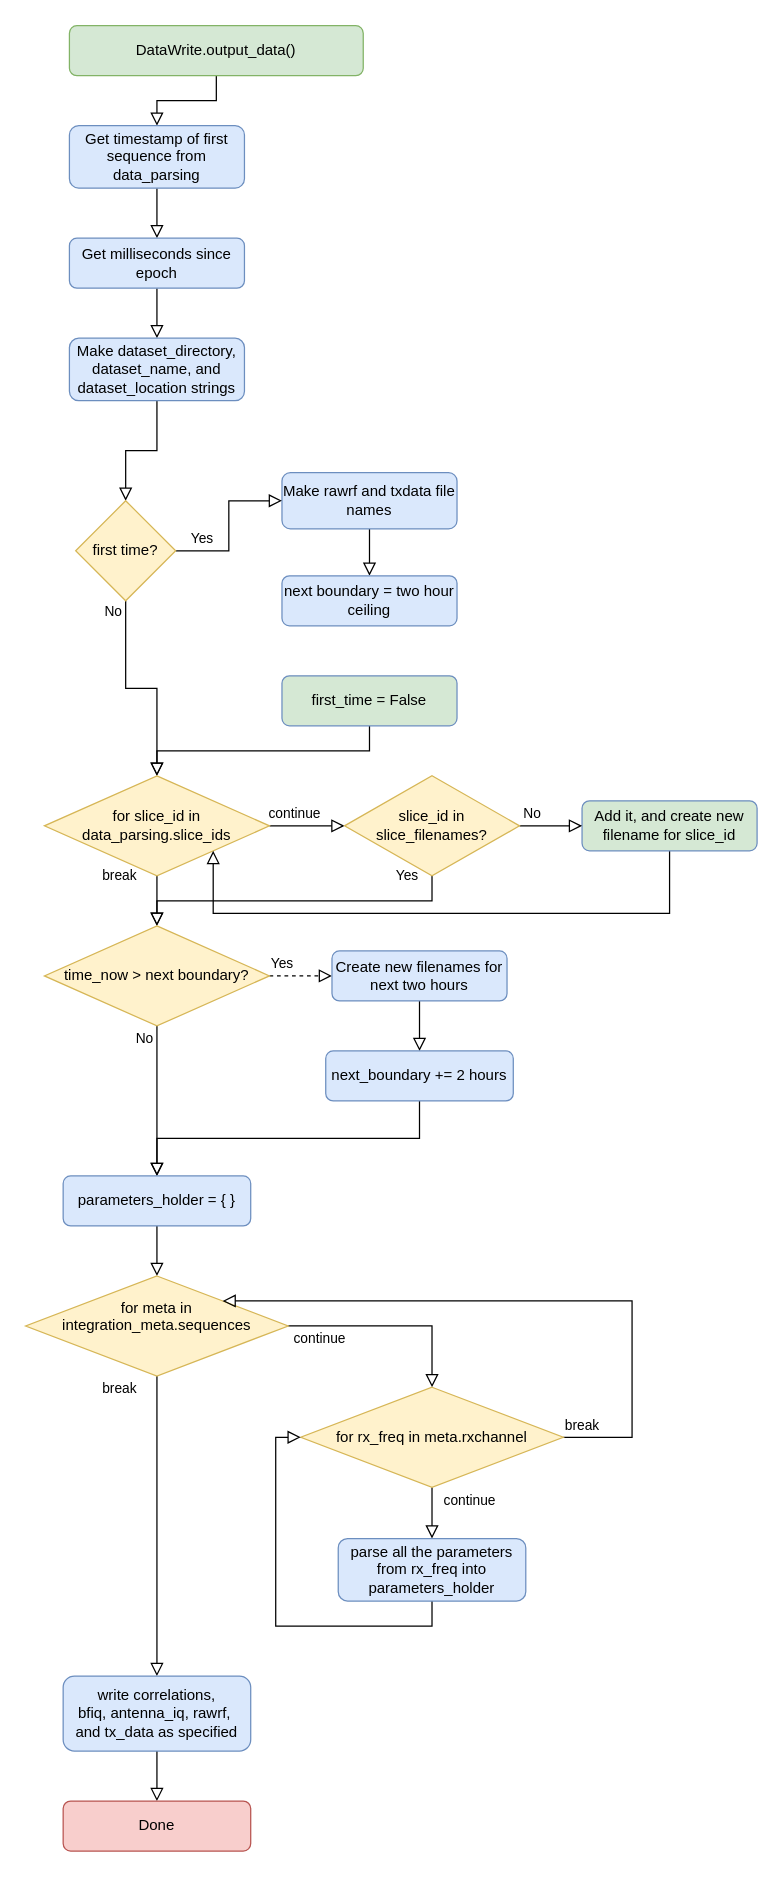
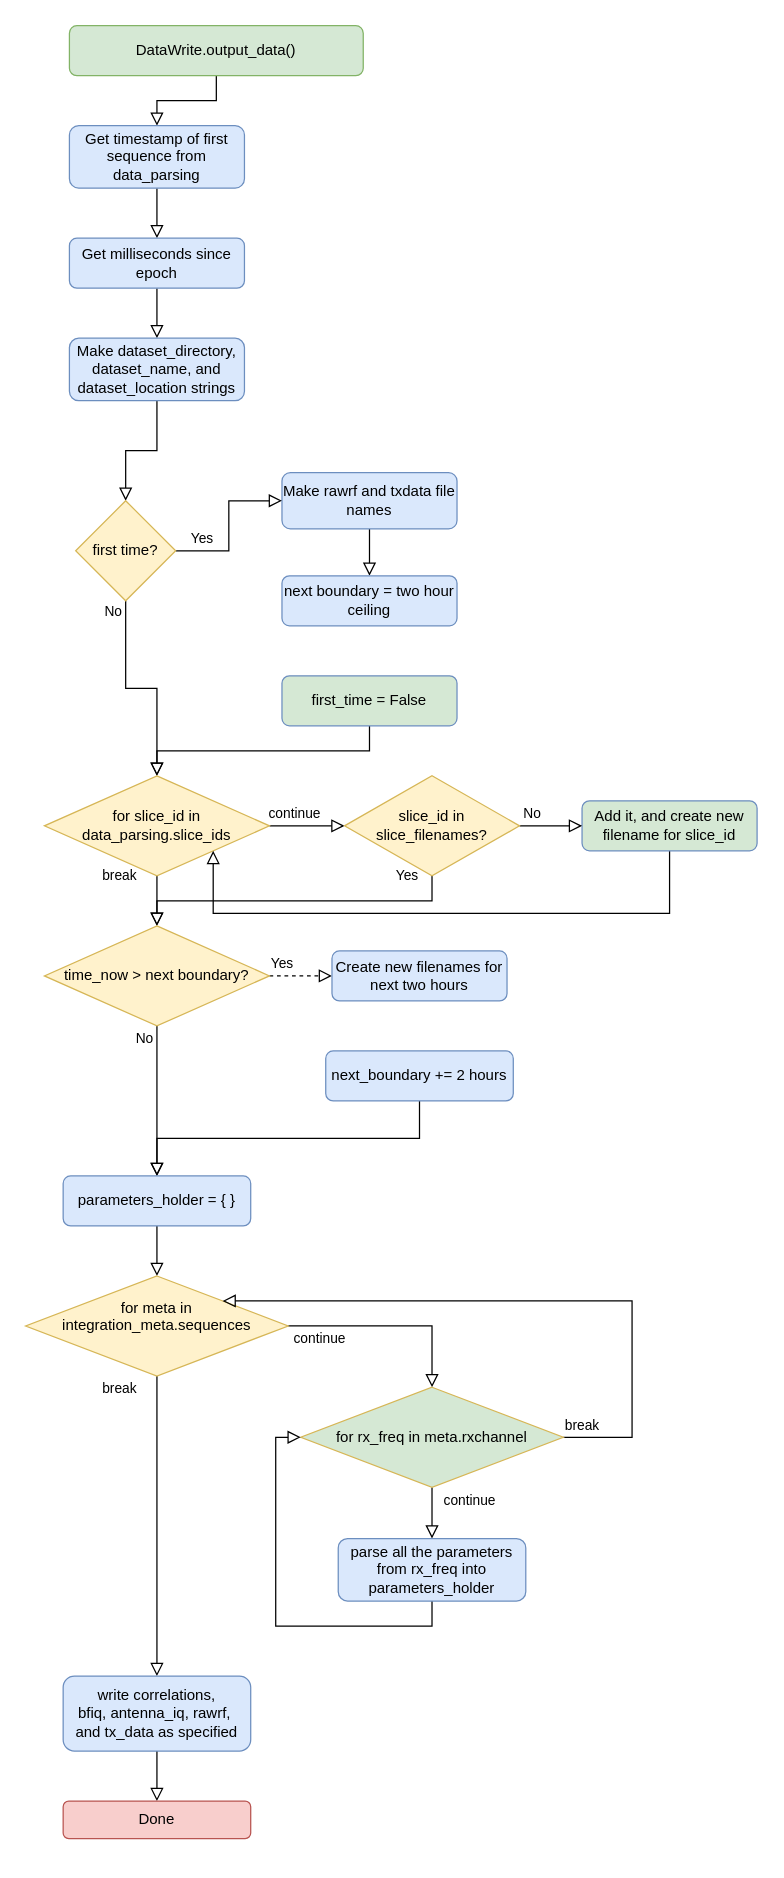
(419, 1019) -> none
(432, 1437) -> (432, 1437)
(157, 1826) -> (157, 1819)
